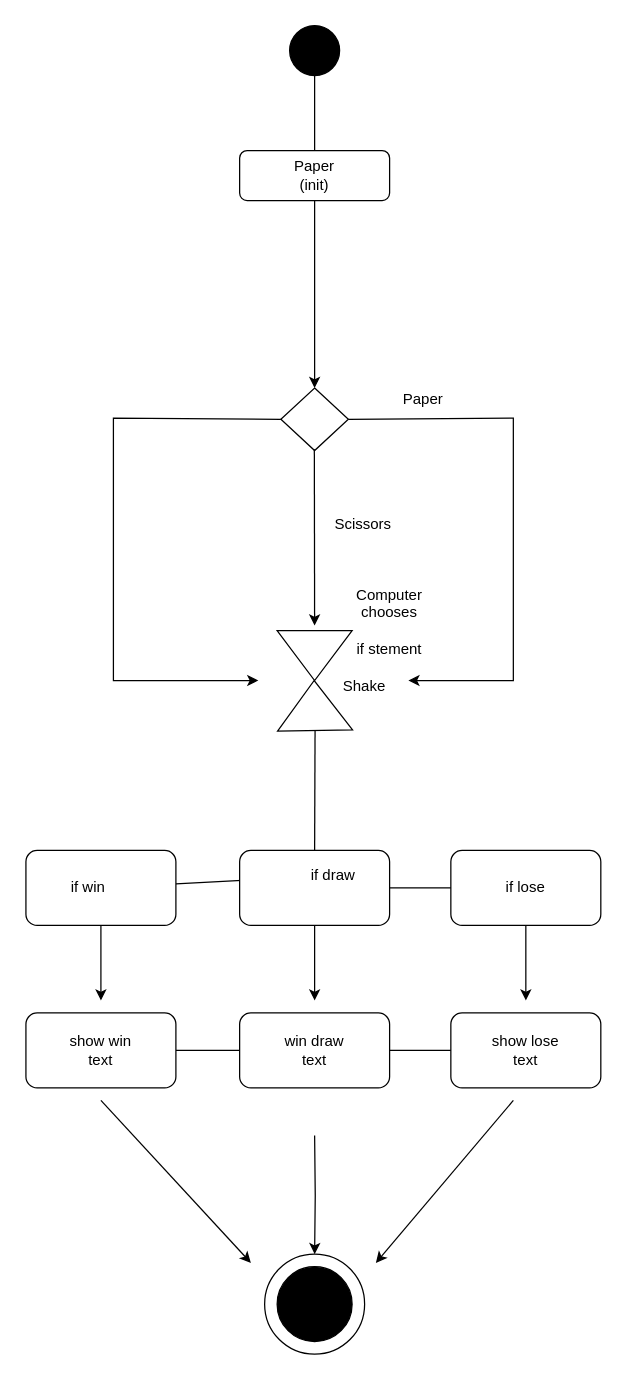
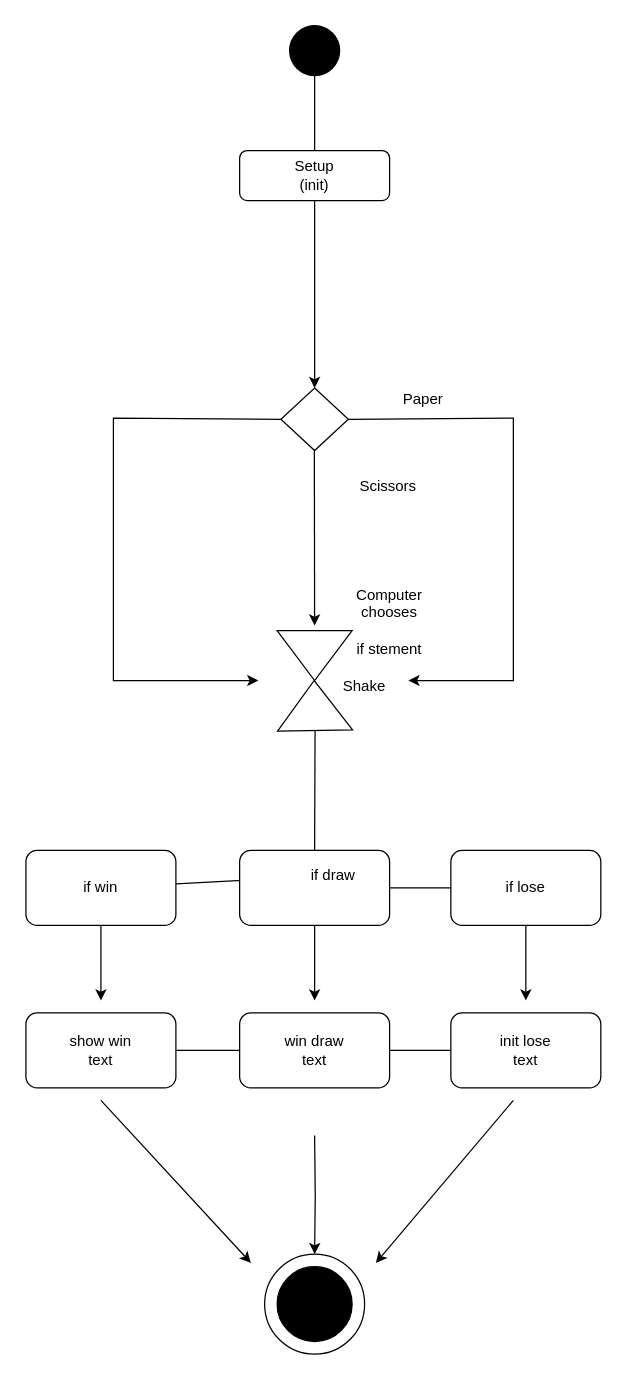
(314, 176) -> (314, 176)
(363, 524) -> (388, 487)
(88, 888) -> (101, 888)
(526, 1051) -> (526, 1051)
